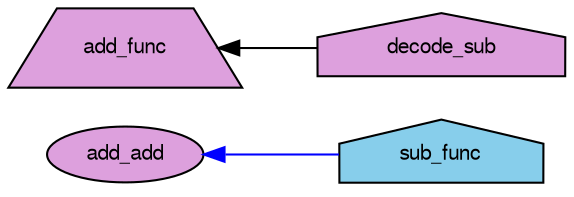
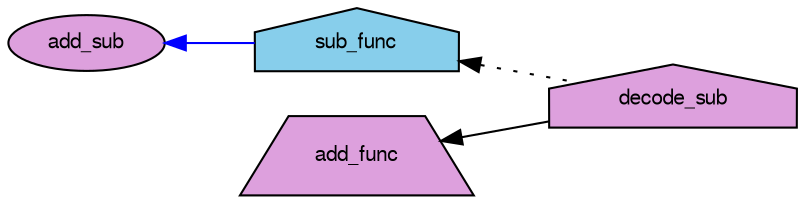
none -> (530, 74)
(125, 154) -> (87, 43)
